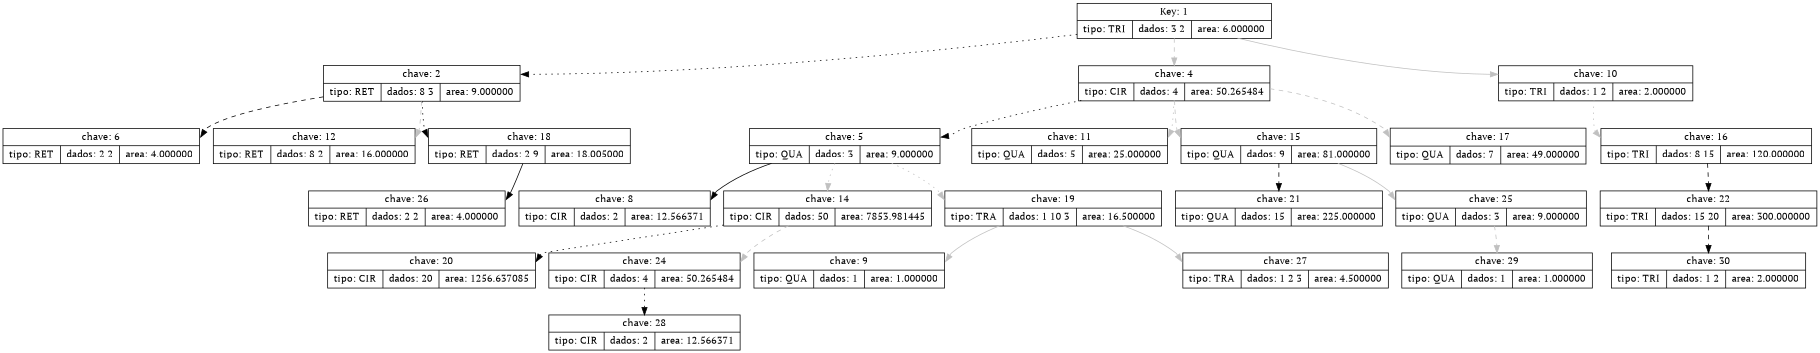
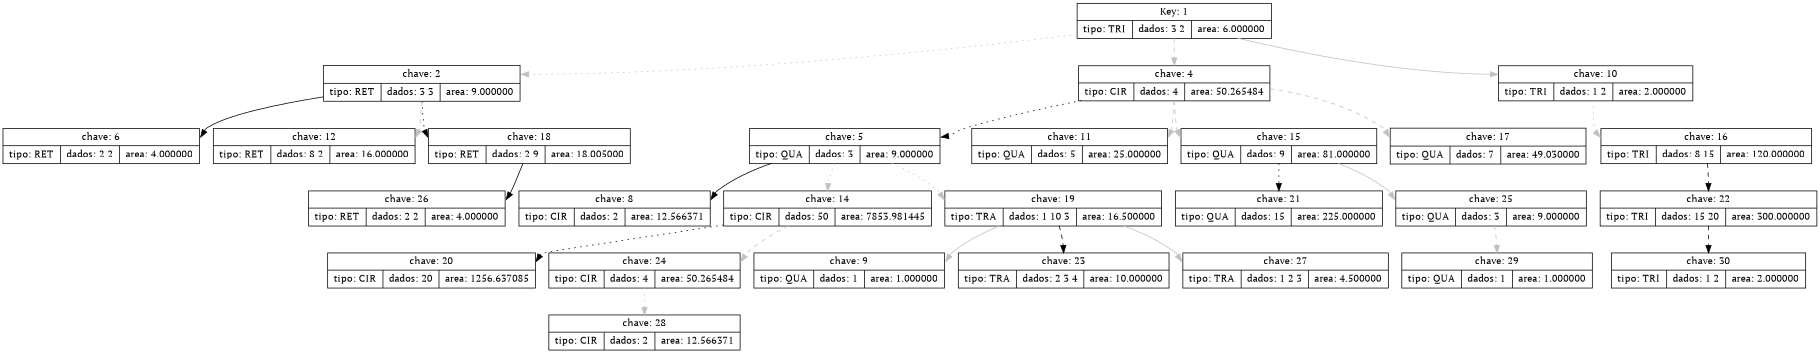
(803, 62) -> (803, 62)
(411, 92) -> (411, 92)
(262, 109) -> (262, 109)
(1173, 115) -> (1173, 115)
(1543, 155) -> (1543, 155)
(1279, 173) -> (1279, 173)
none -> (1064, 270)
(644, 298) -> (644, 298)
